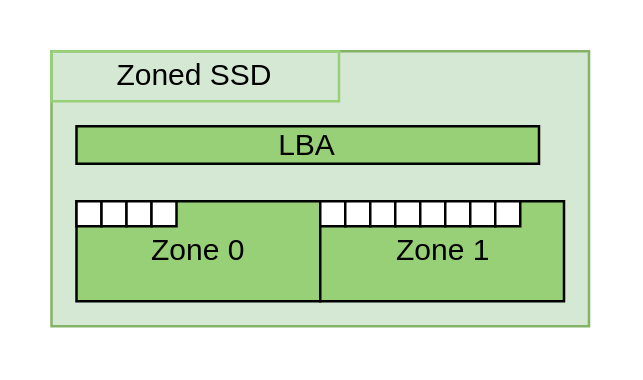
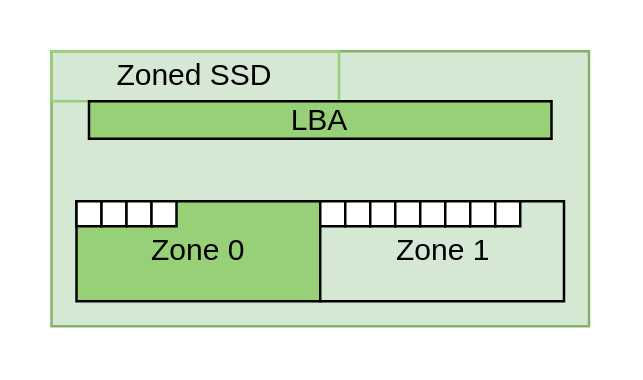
(308, 145) -> (320, 120)
(442, 251) -> (442, 251)
